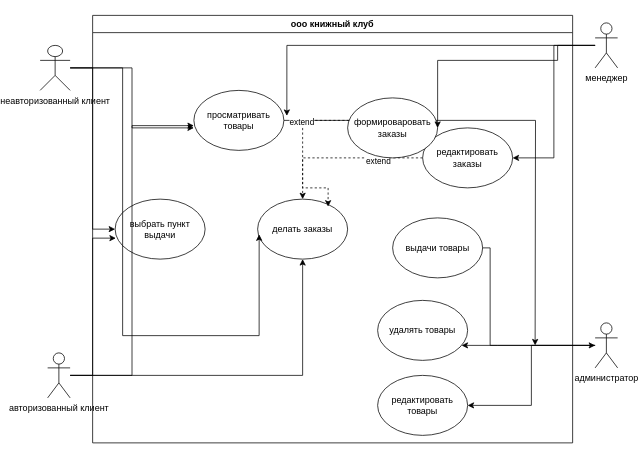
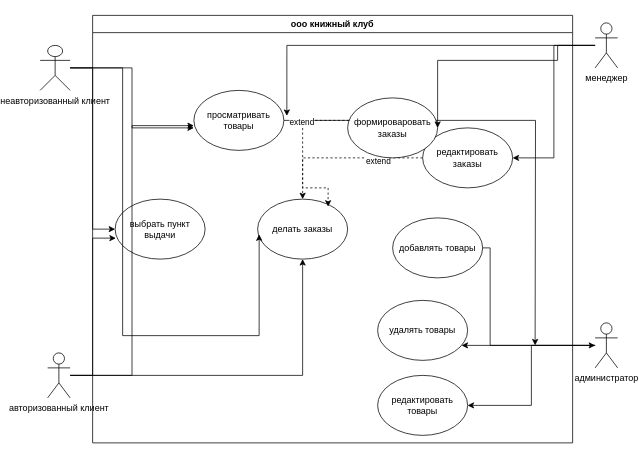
(438, 248) -> (438, 248)
